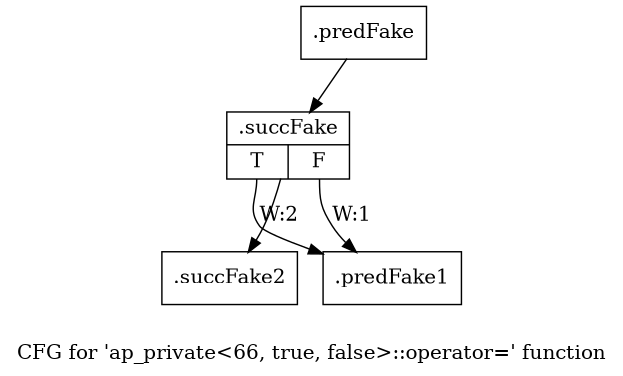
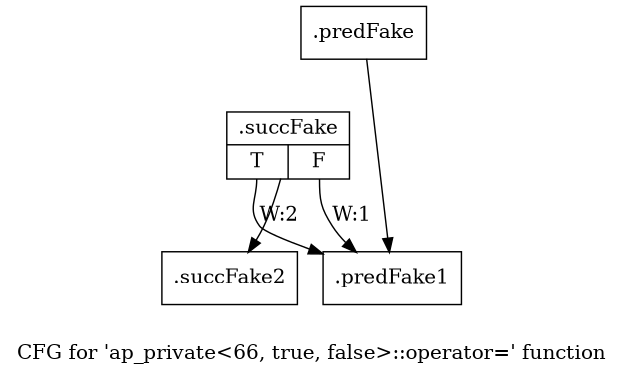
(333, 80) -> (377, 148)
